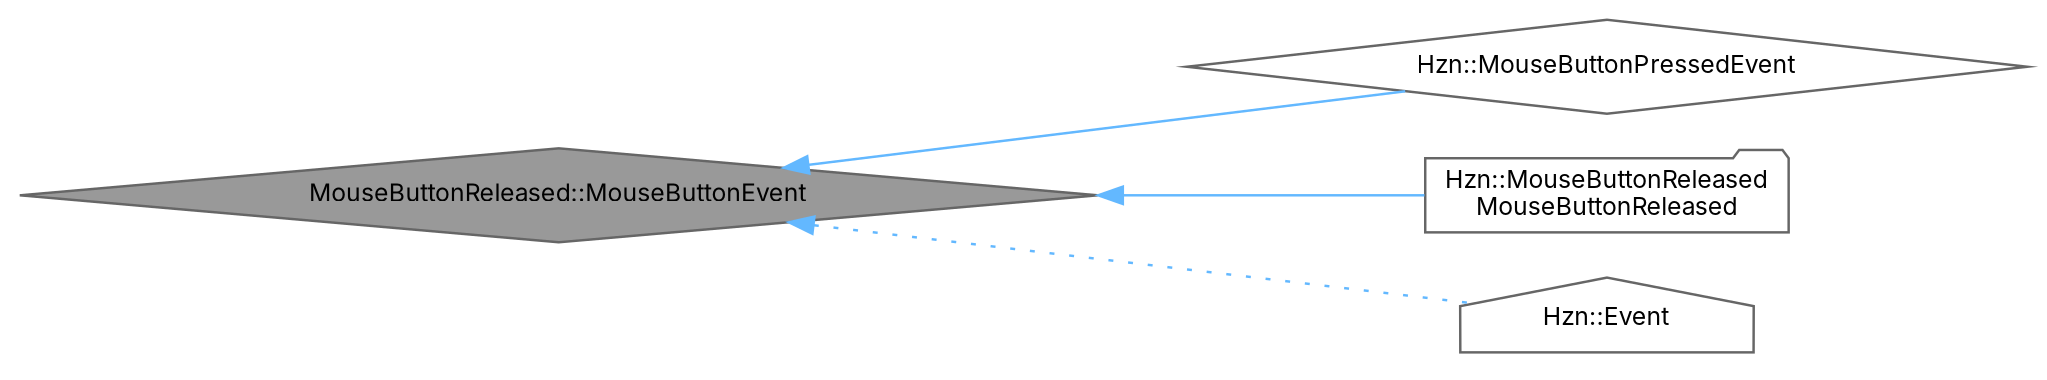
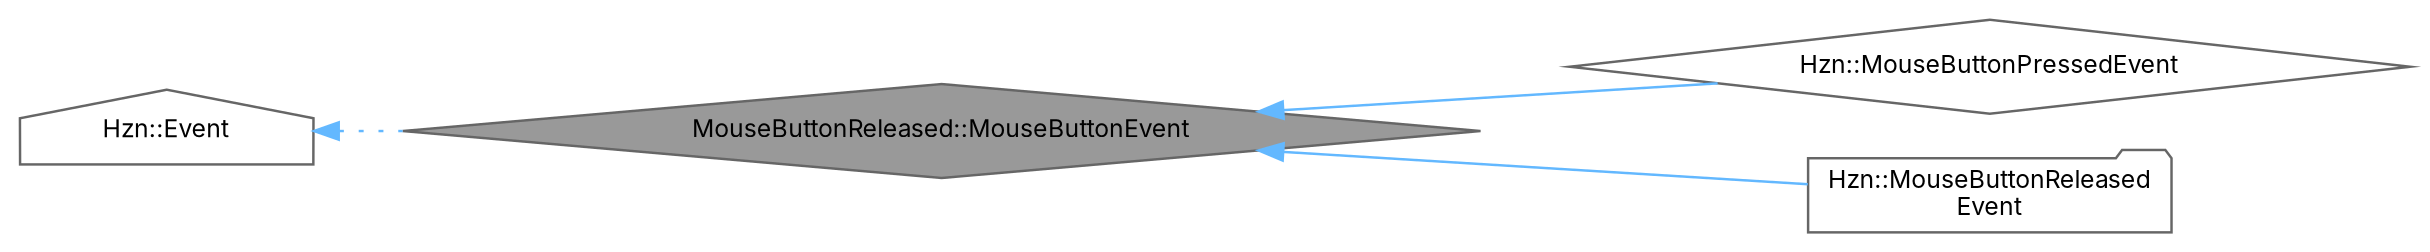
(1607, 195) -> (1990, 195)
(1144, 264) -> (371, 131)
